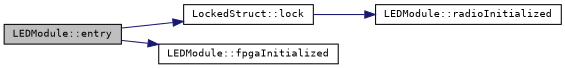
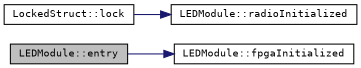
(147, 25) -> none
